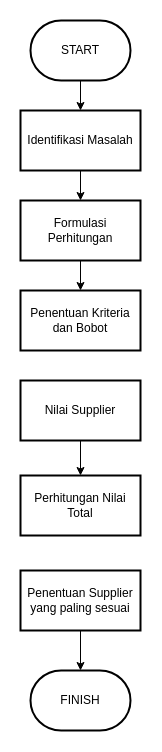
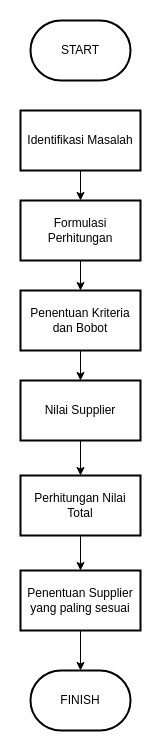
(81, 100) -> none
none -> (81, 370)
none -> (81, 555)
